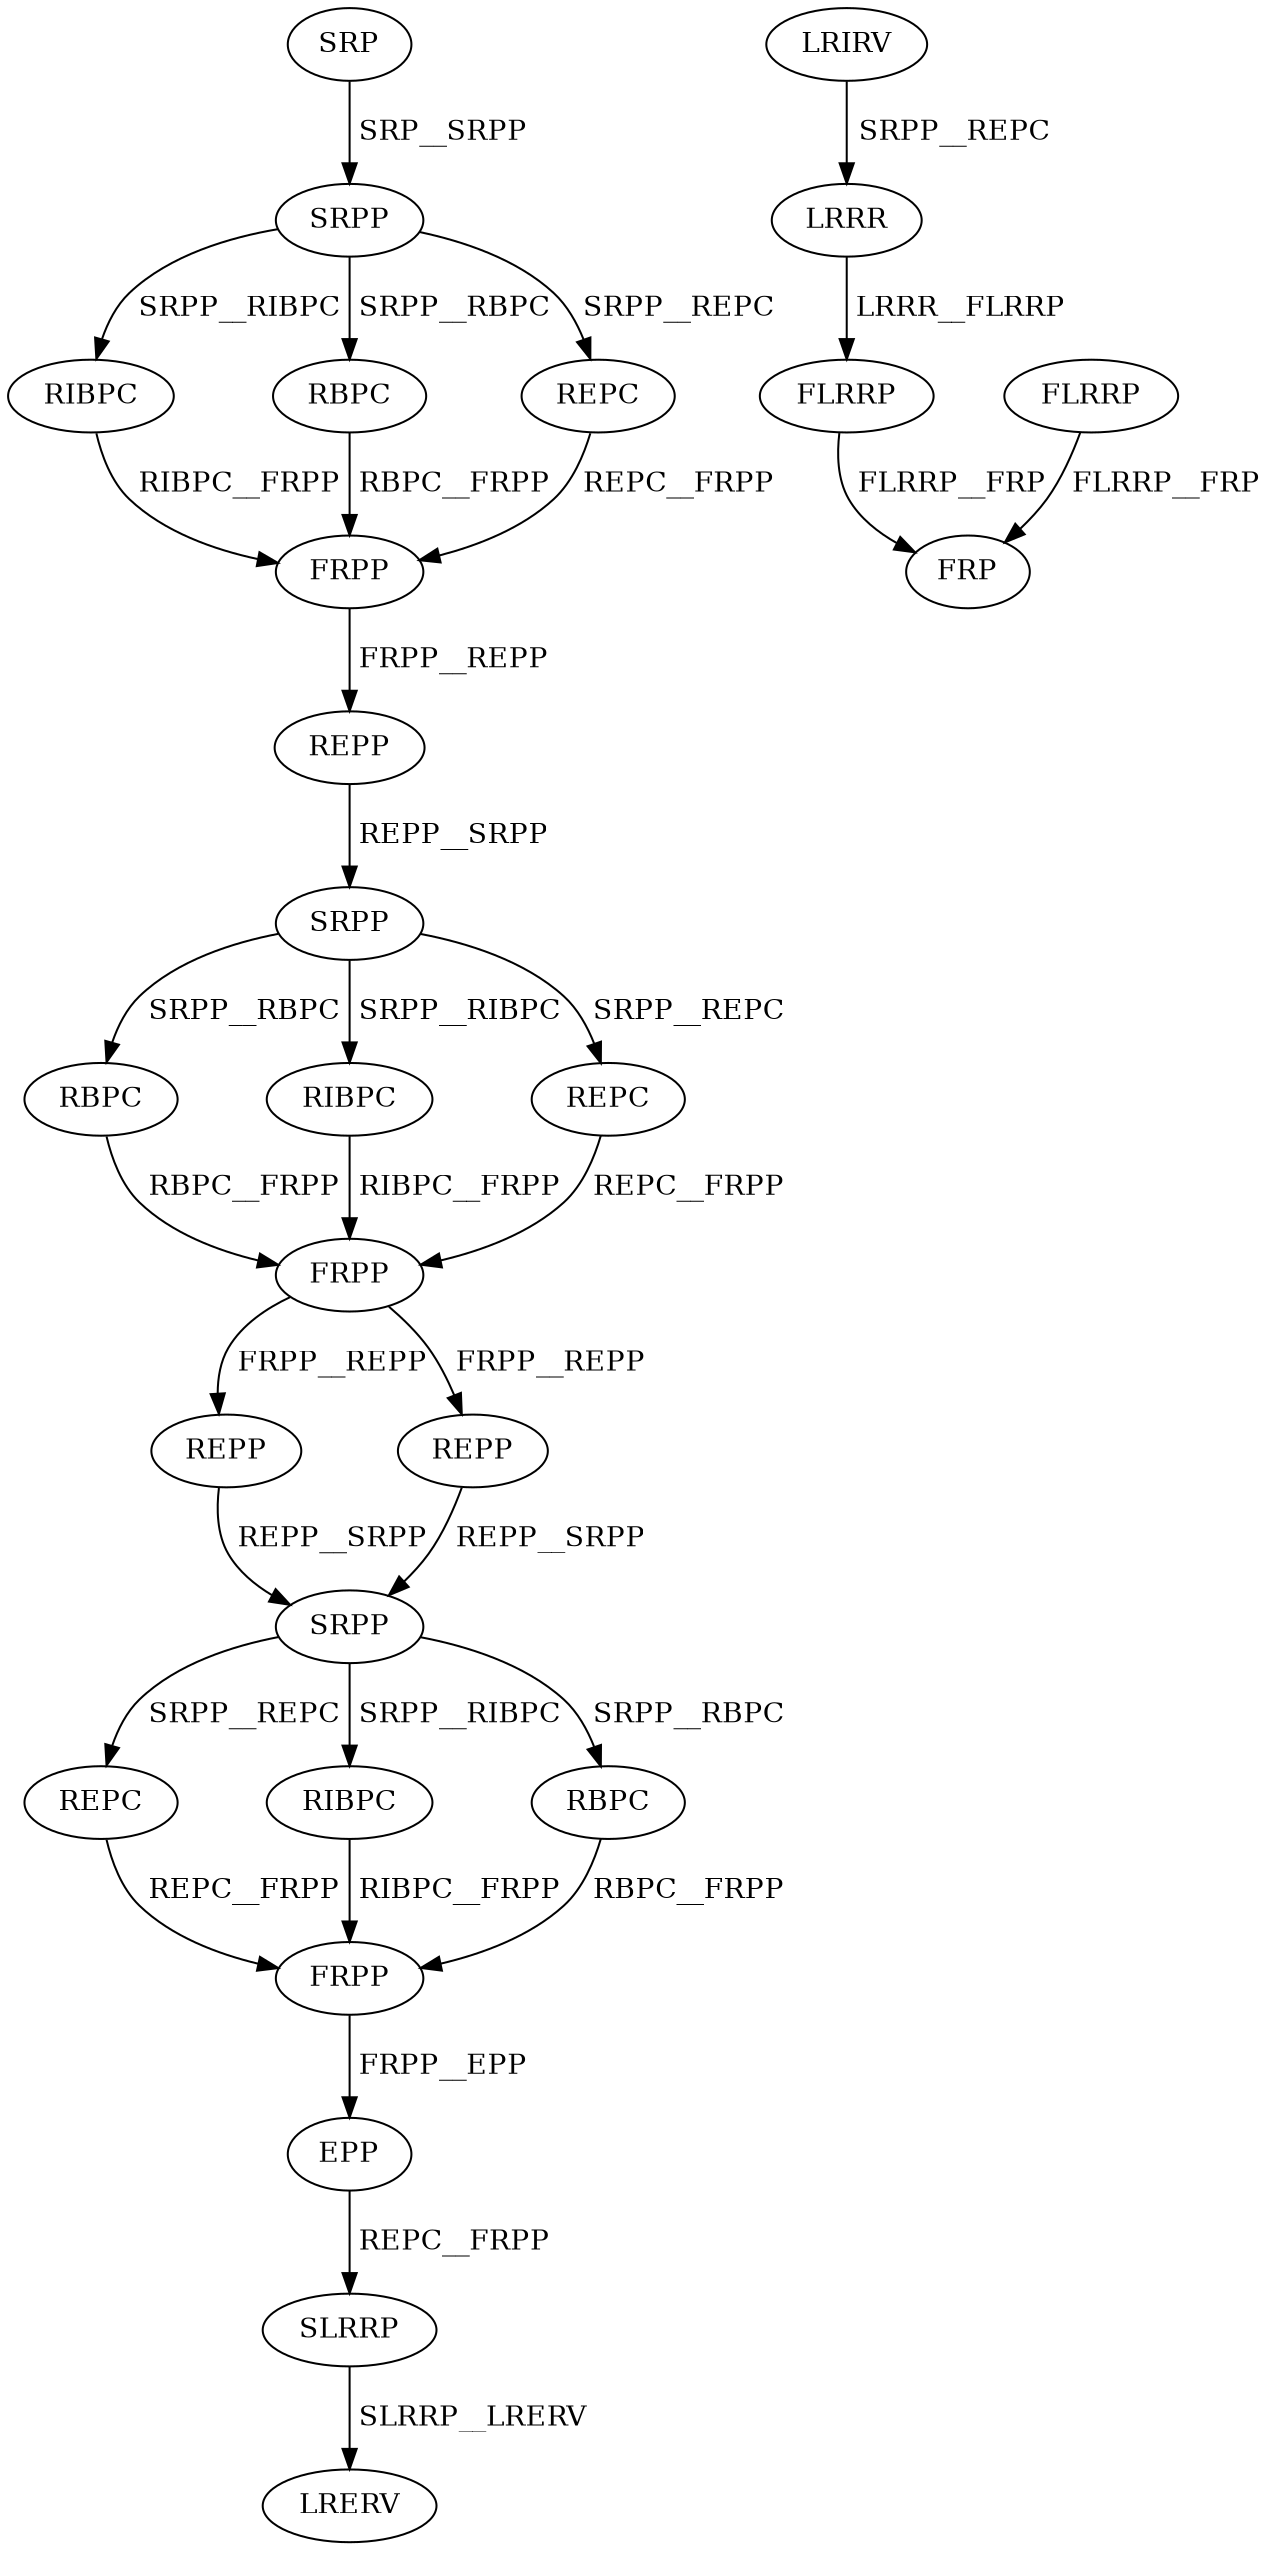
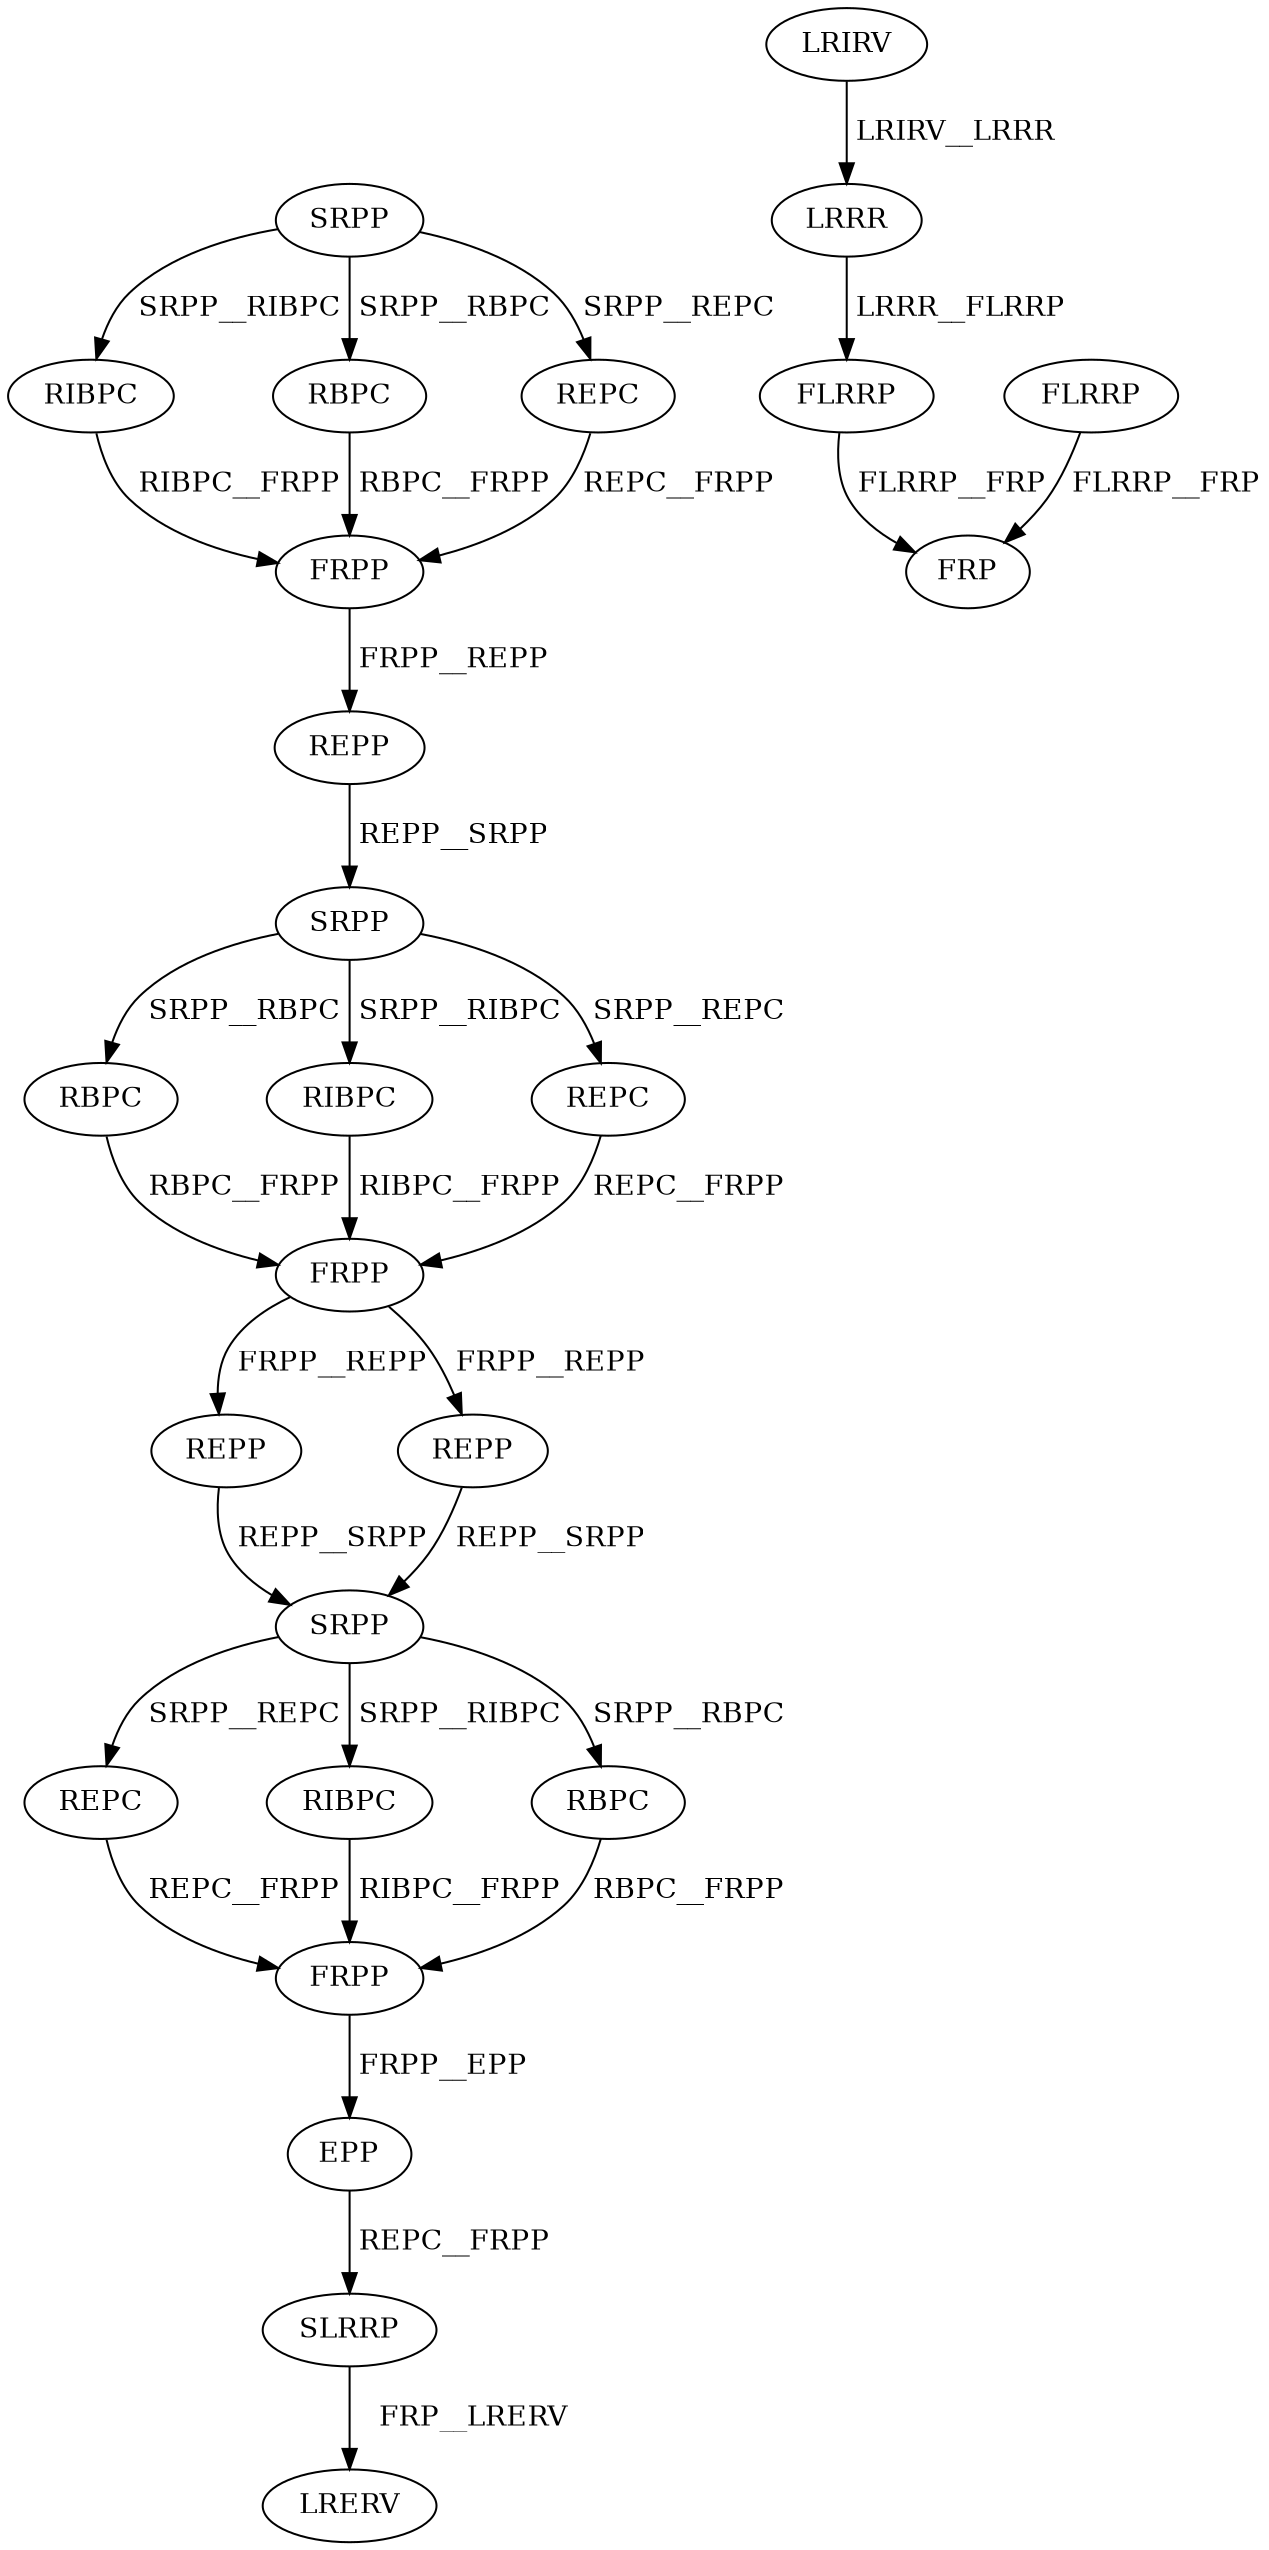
(350, 44) -> none
(951, 132) -> (951, 132)
(469, 2418) -> (469, 2418)
